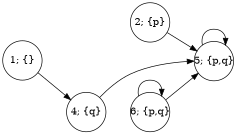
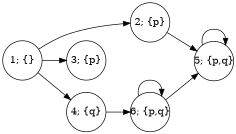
none -> (79, 31)
none -> (86, 60)
(139, 70) -> (115, 112)
